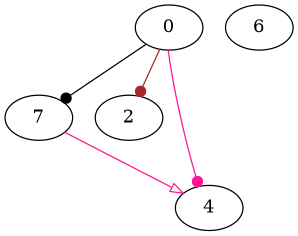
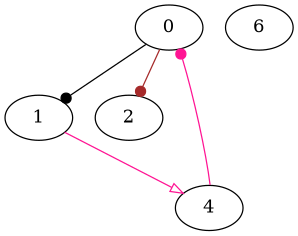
(180, 114) -> (198, 122)
(39, 118) -> (39, 118)
